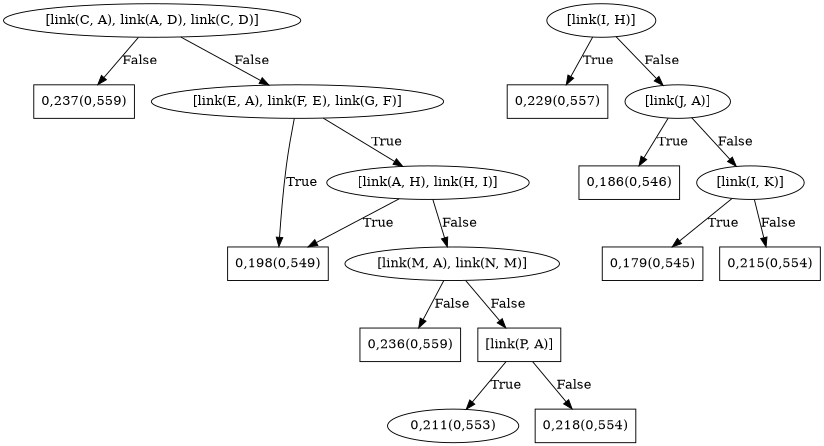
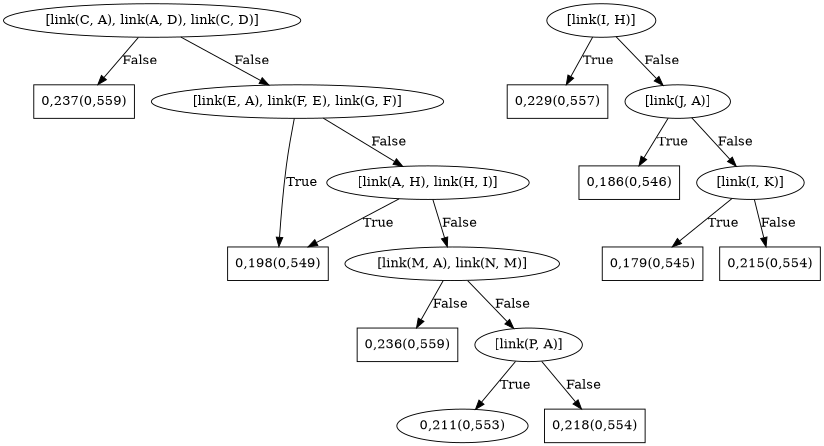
(387, 142) -> (389, 142)
(519, 345) -> (529, 345)
